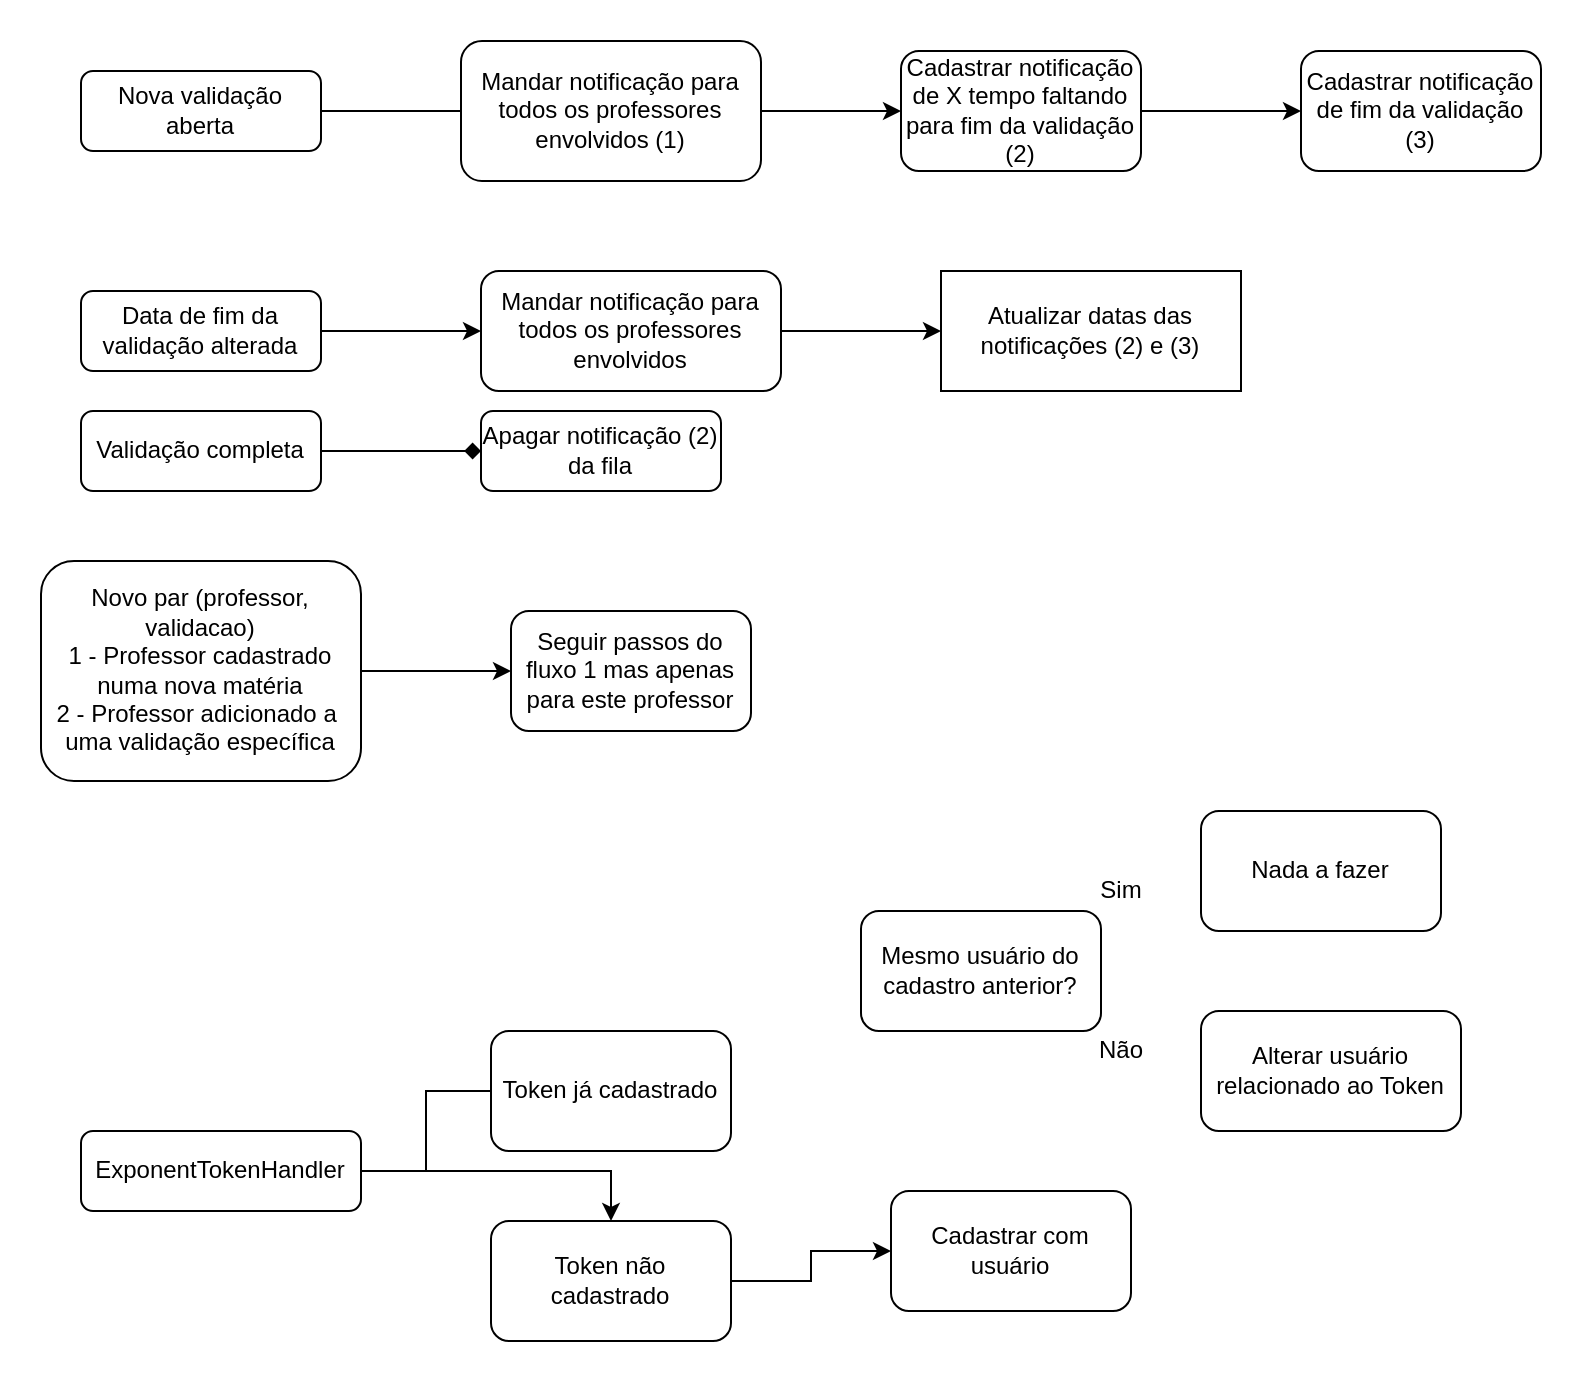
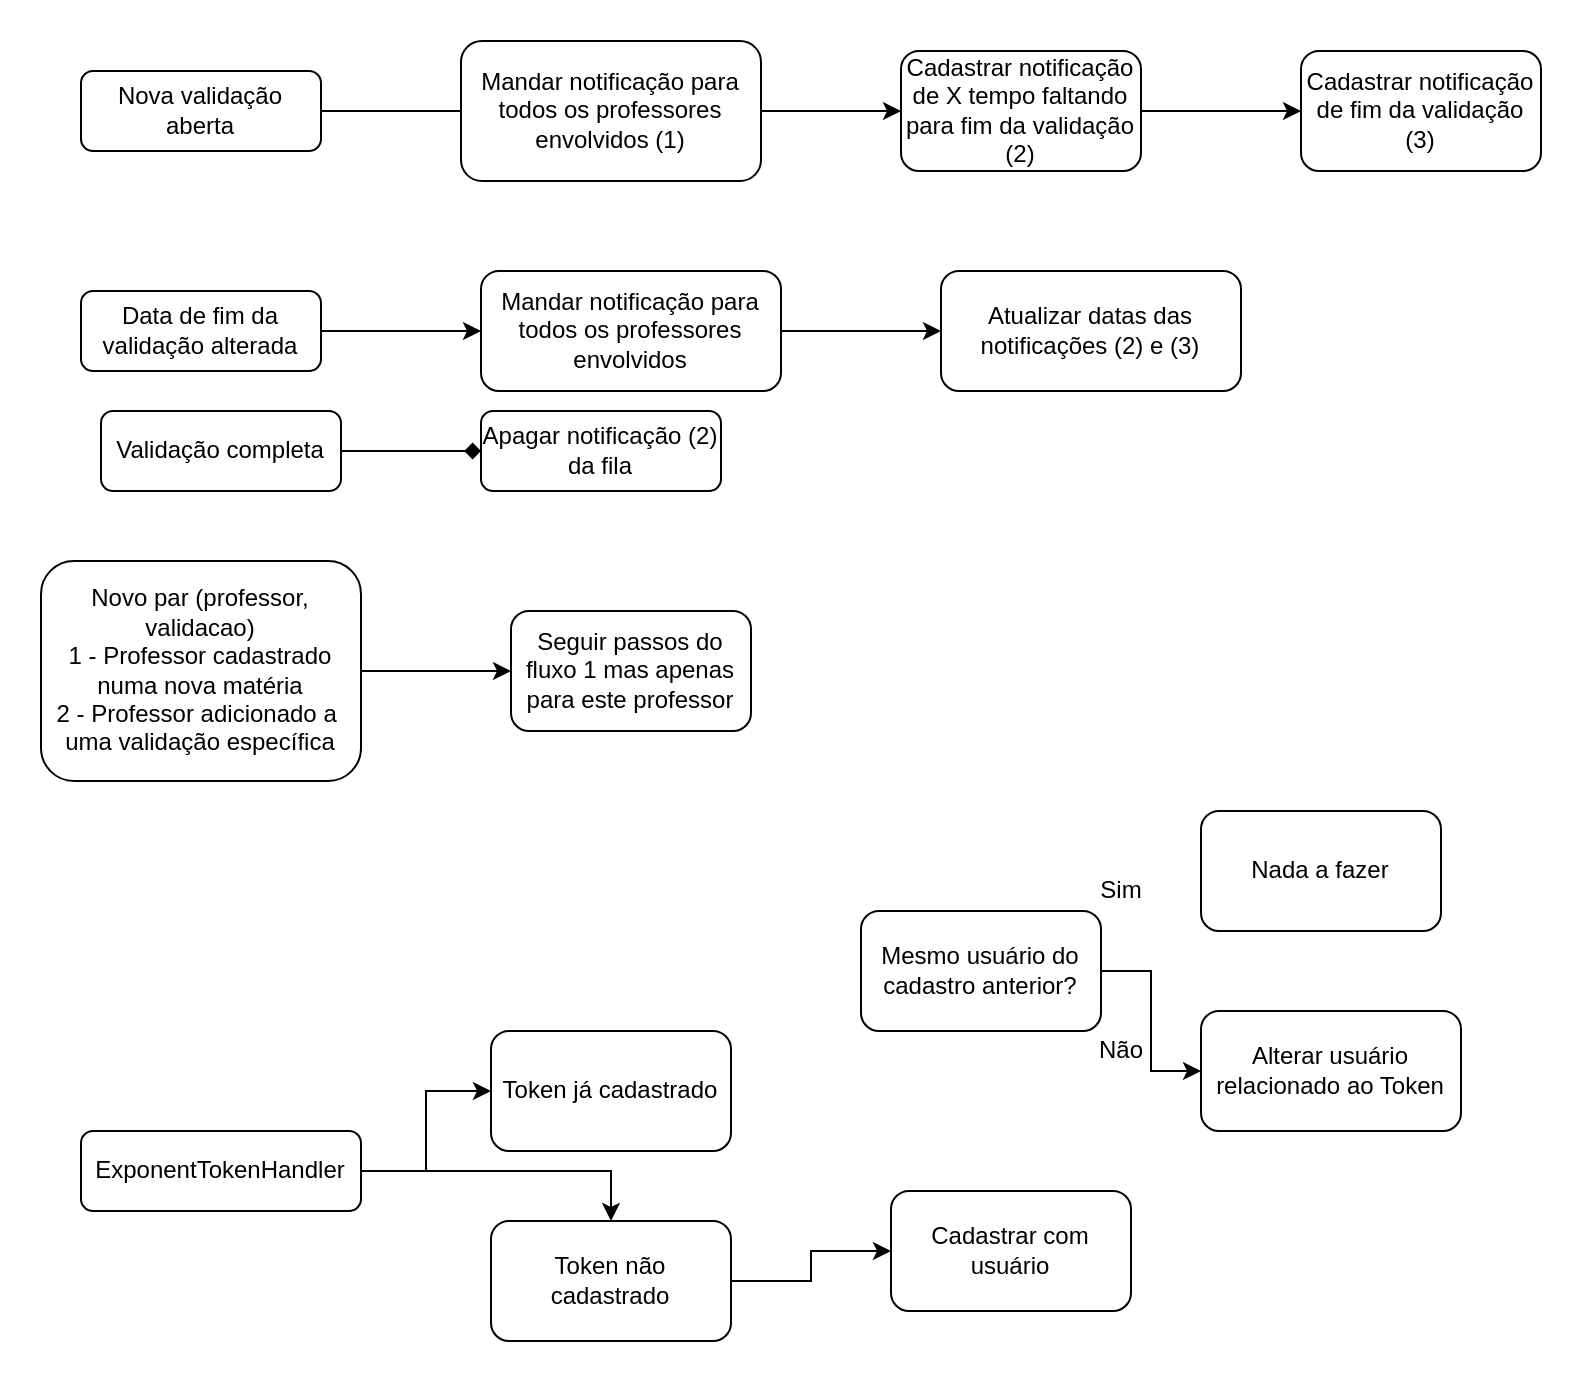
(1091, 331) -> (1091, 331)
(201, 451) -> (221, 451)
none -> (1151, 1014)
(481, 1091) -> (476, 1091)
